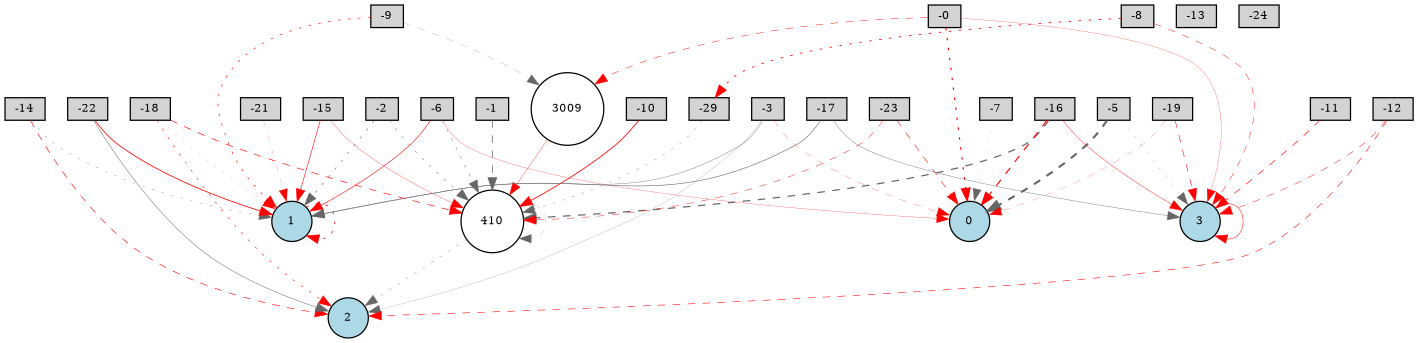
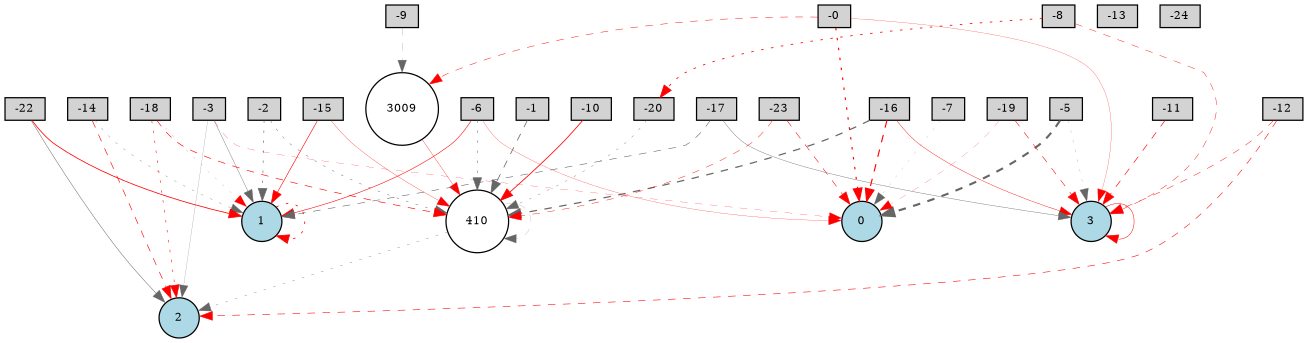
(234, 68) -> none
(261, 109) -> none
(709, 109) -> (654, 109)
(670, 184) -> (571, 166)
